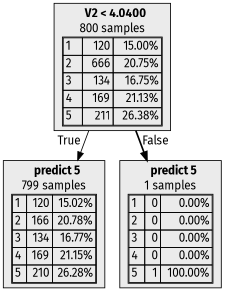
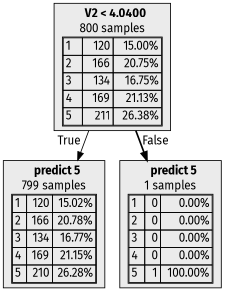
(101, 64) -> (101, 64)
